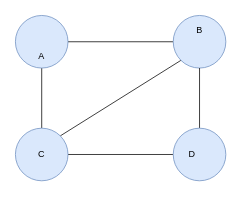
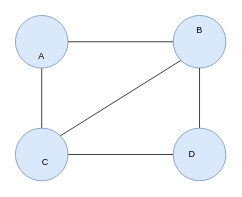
(42, 154) -> (45, 162)
